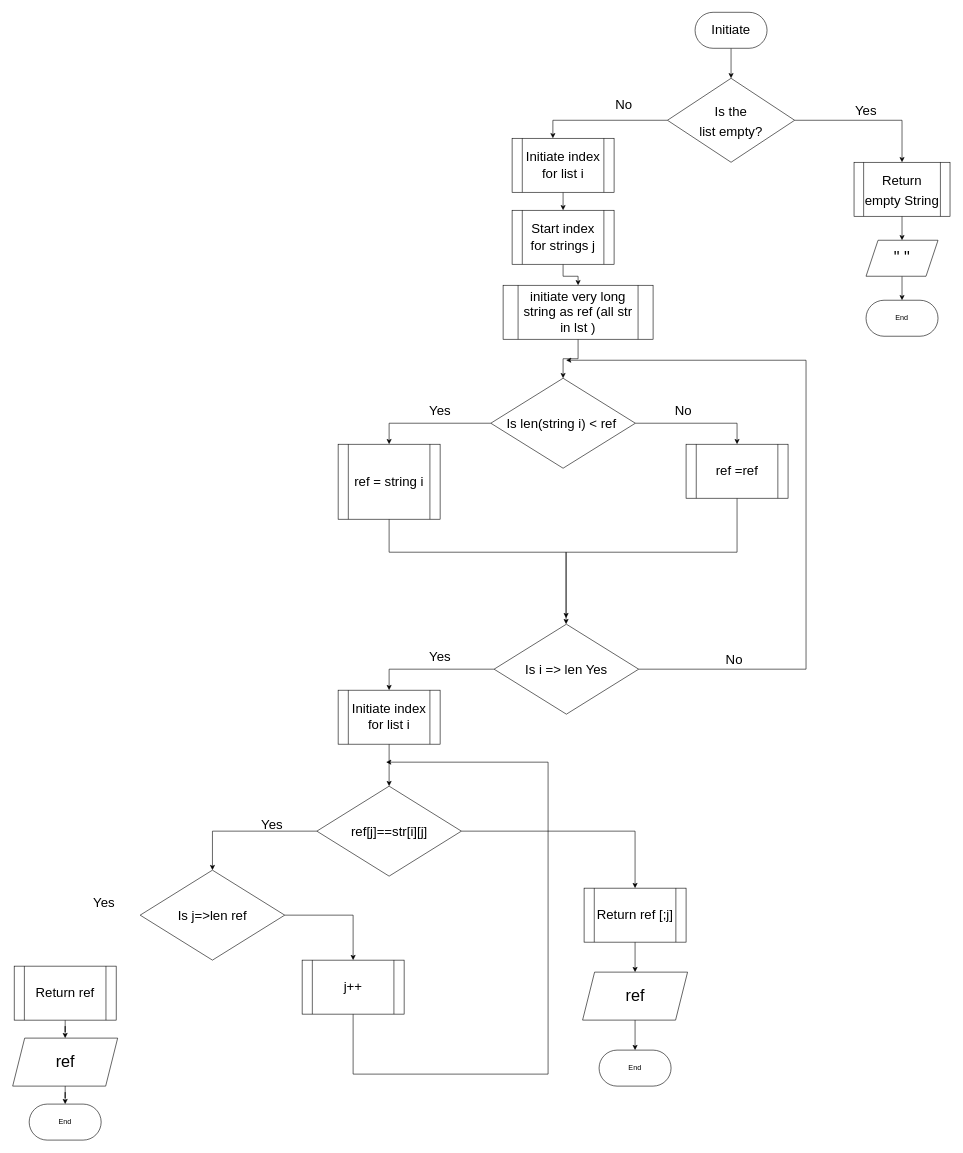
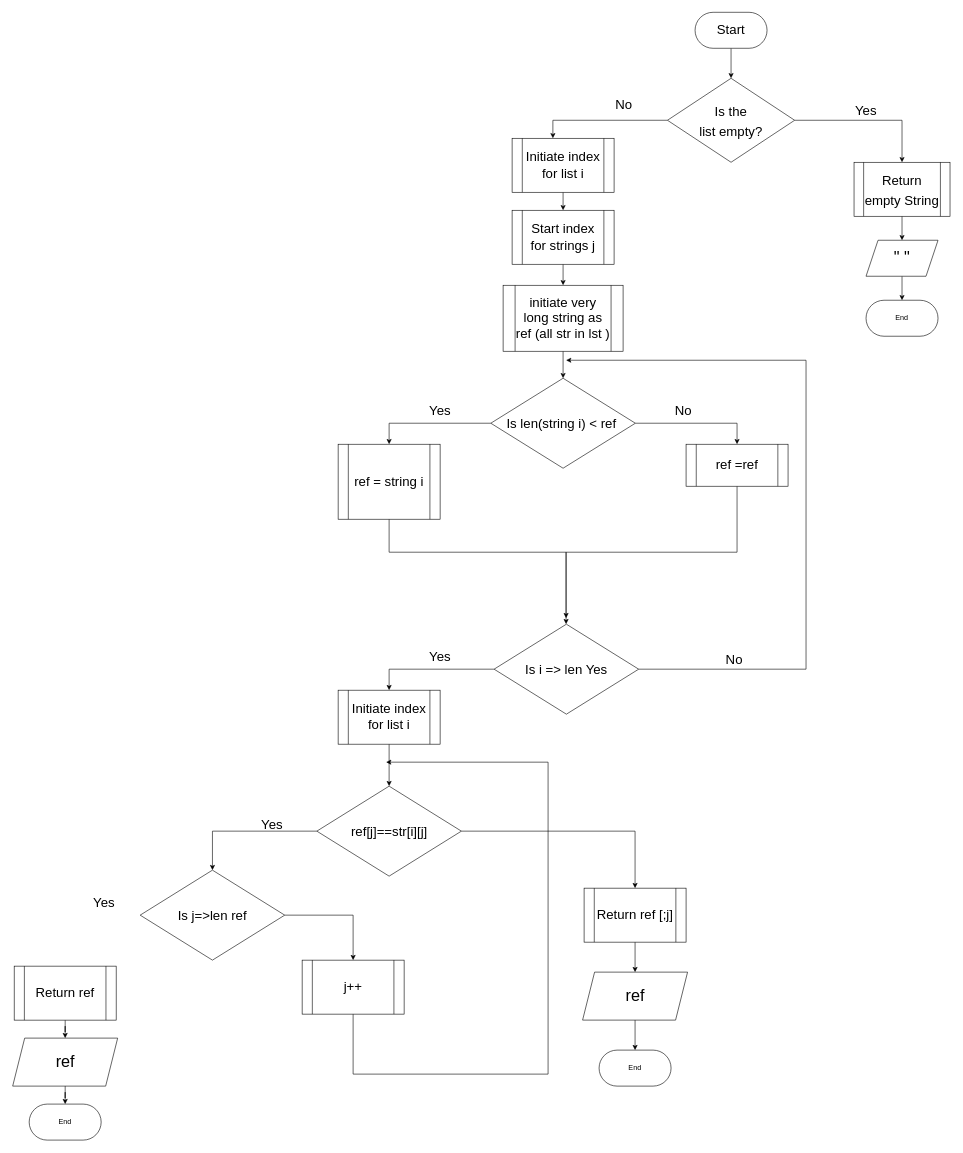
(731, 30) -> (731, 30)
(578, 312) -> (563, 318)
(737, 471) -> (737, 465)
